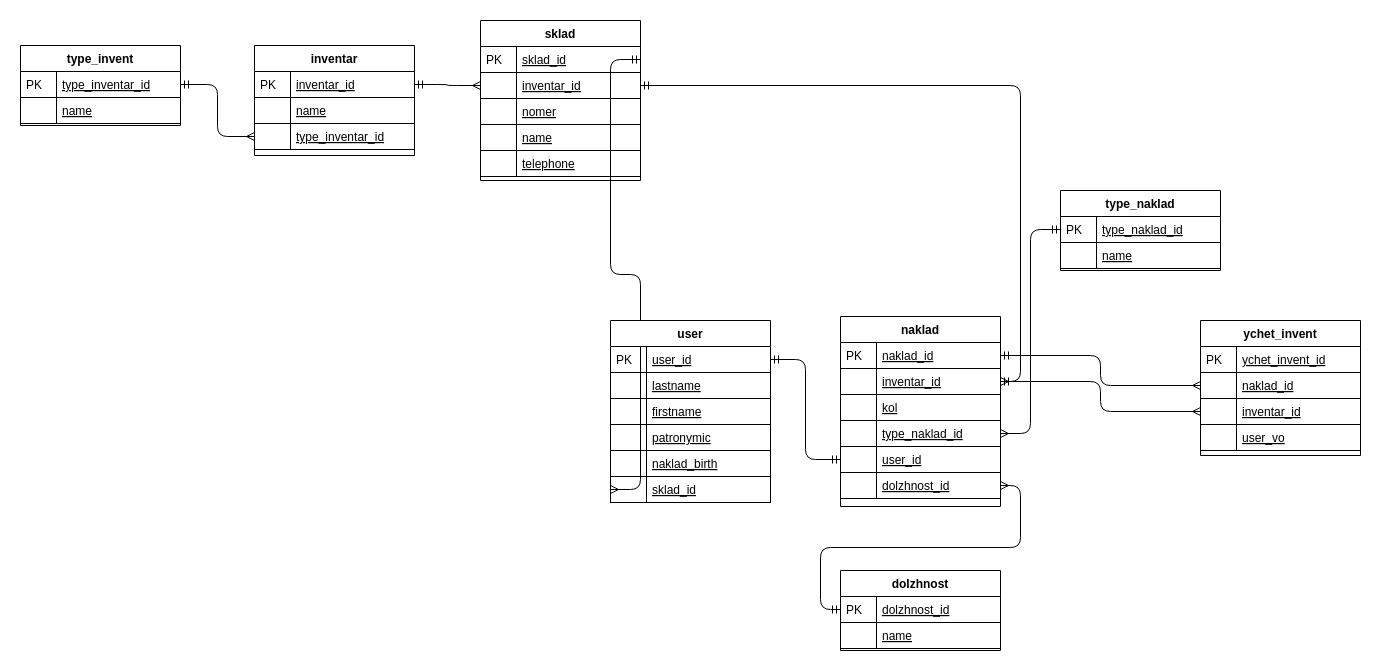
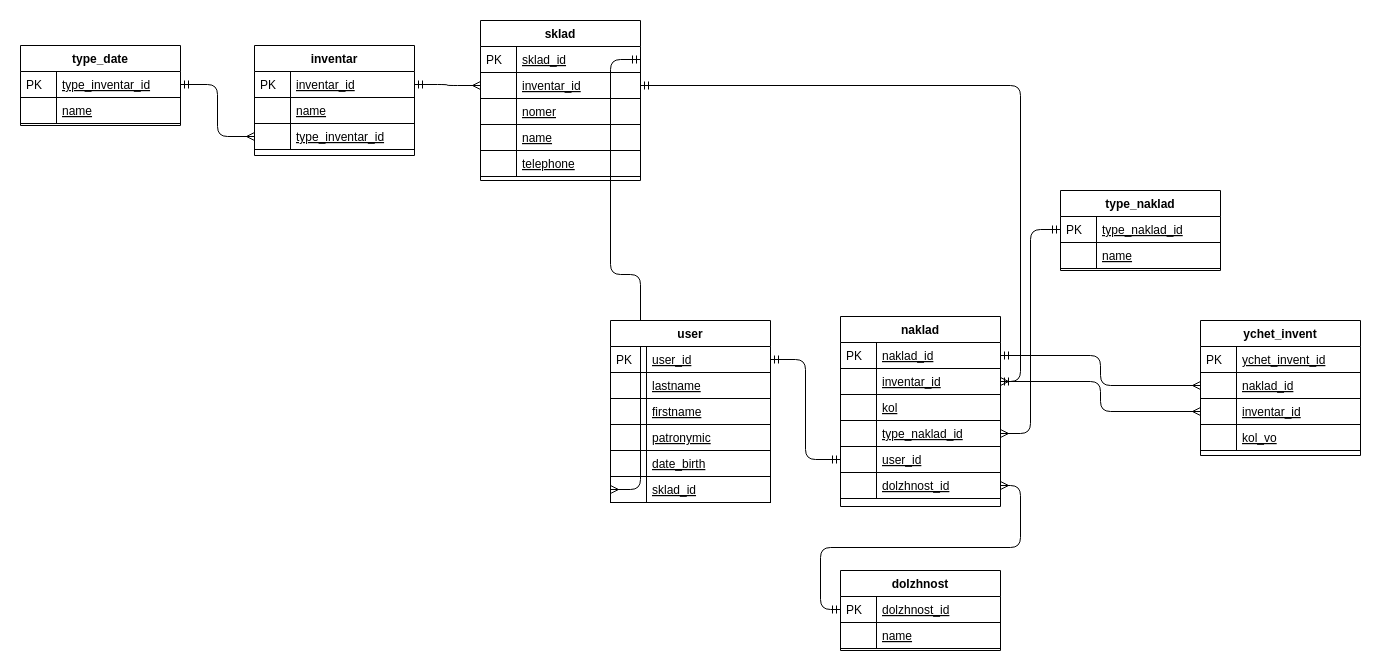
(100, 59) -> (100, 59)
(1266, 438) -> (1261, 438)
(689, 464) -> (684, 464)
